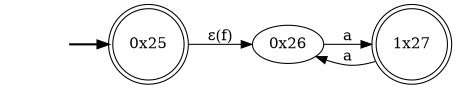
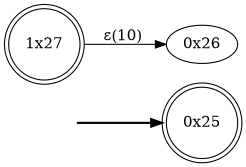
(215, 44) -> none
(342, 44) -> none
(348, 57) -> (123, 36)
